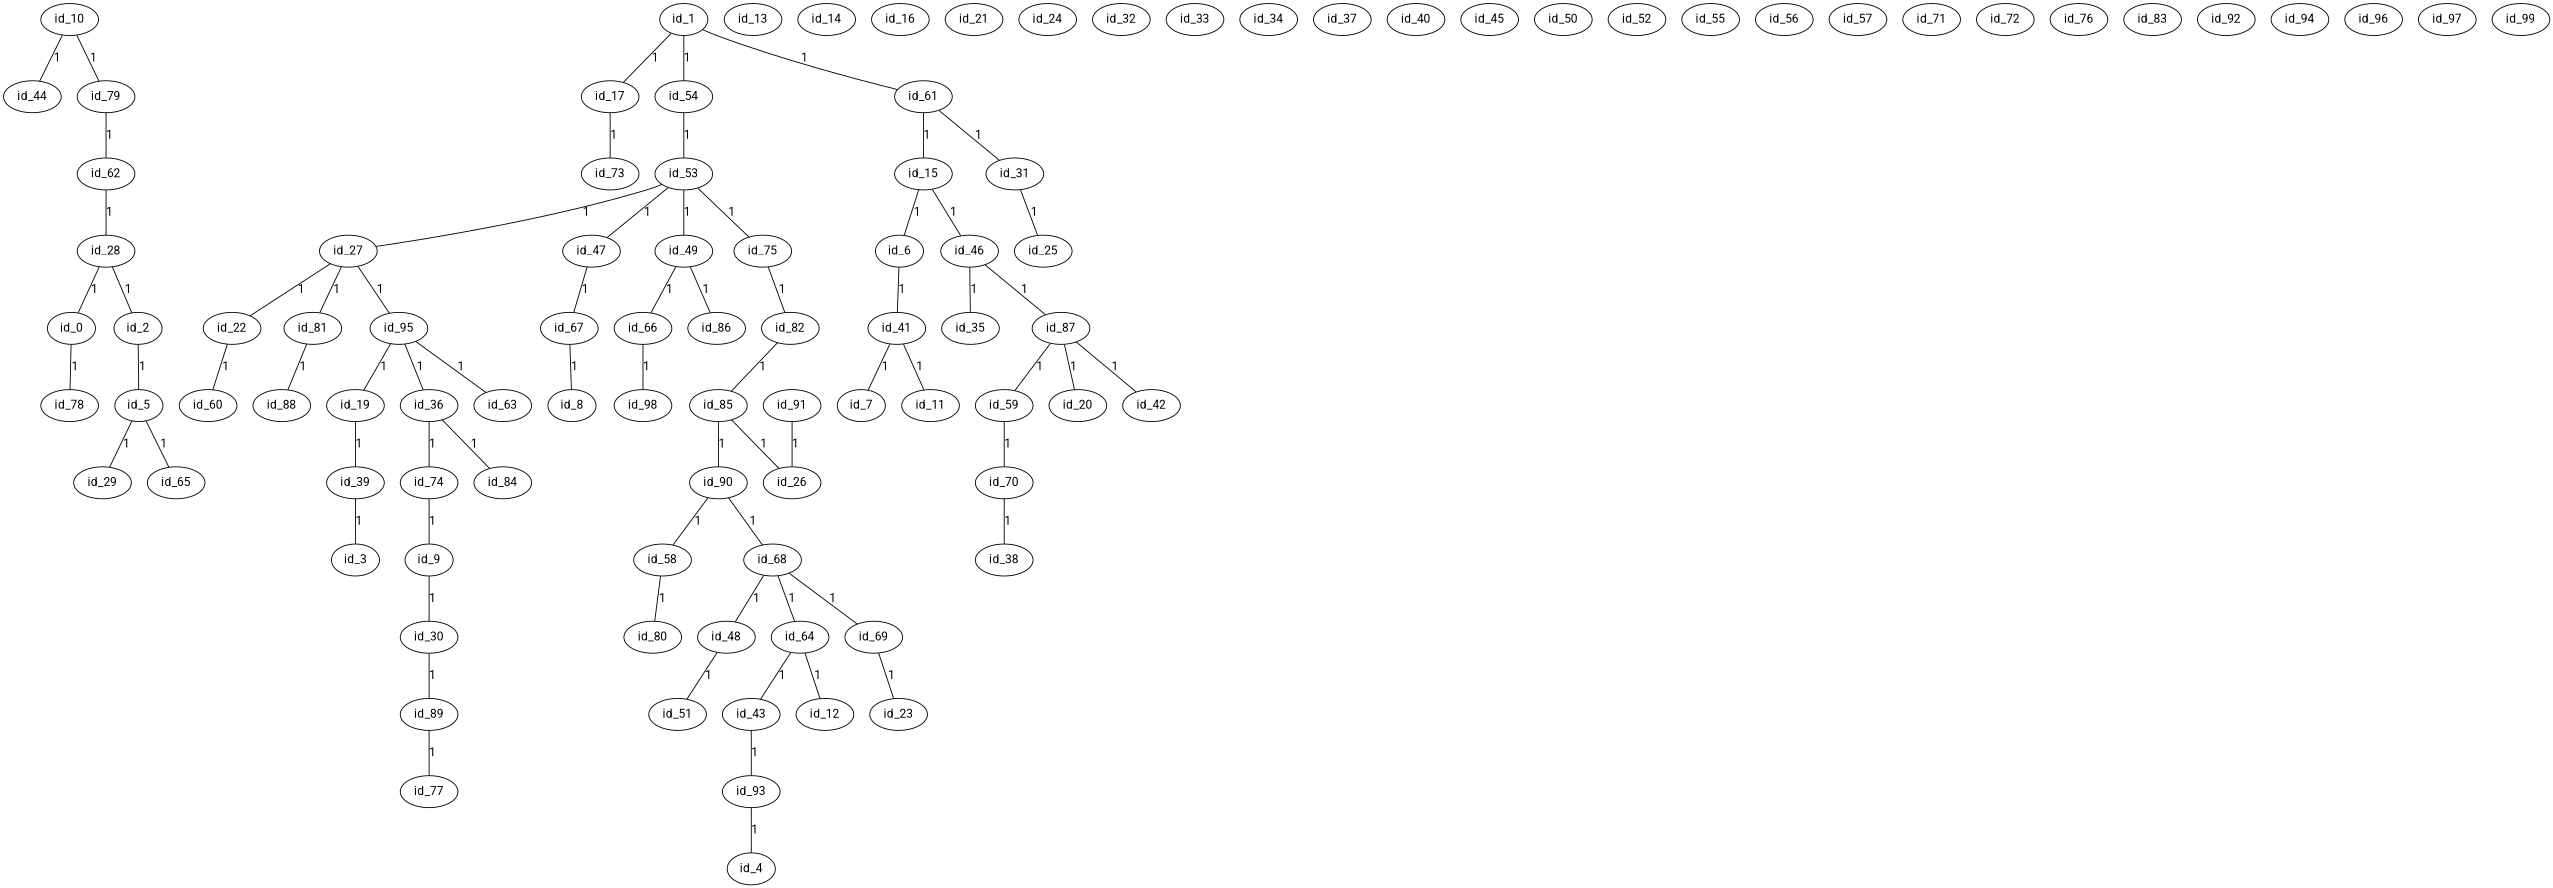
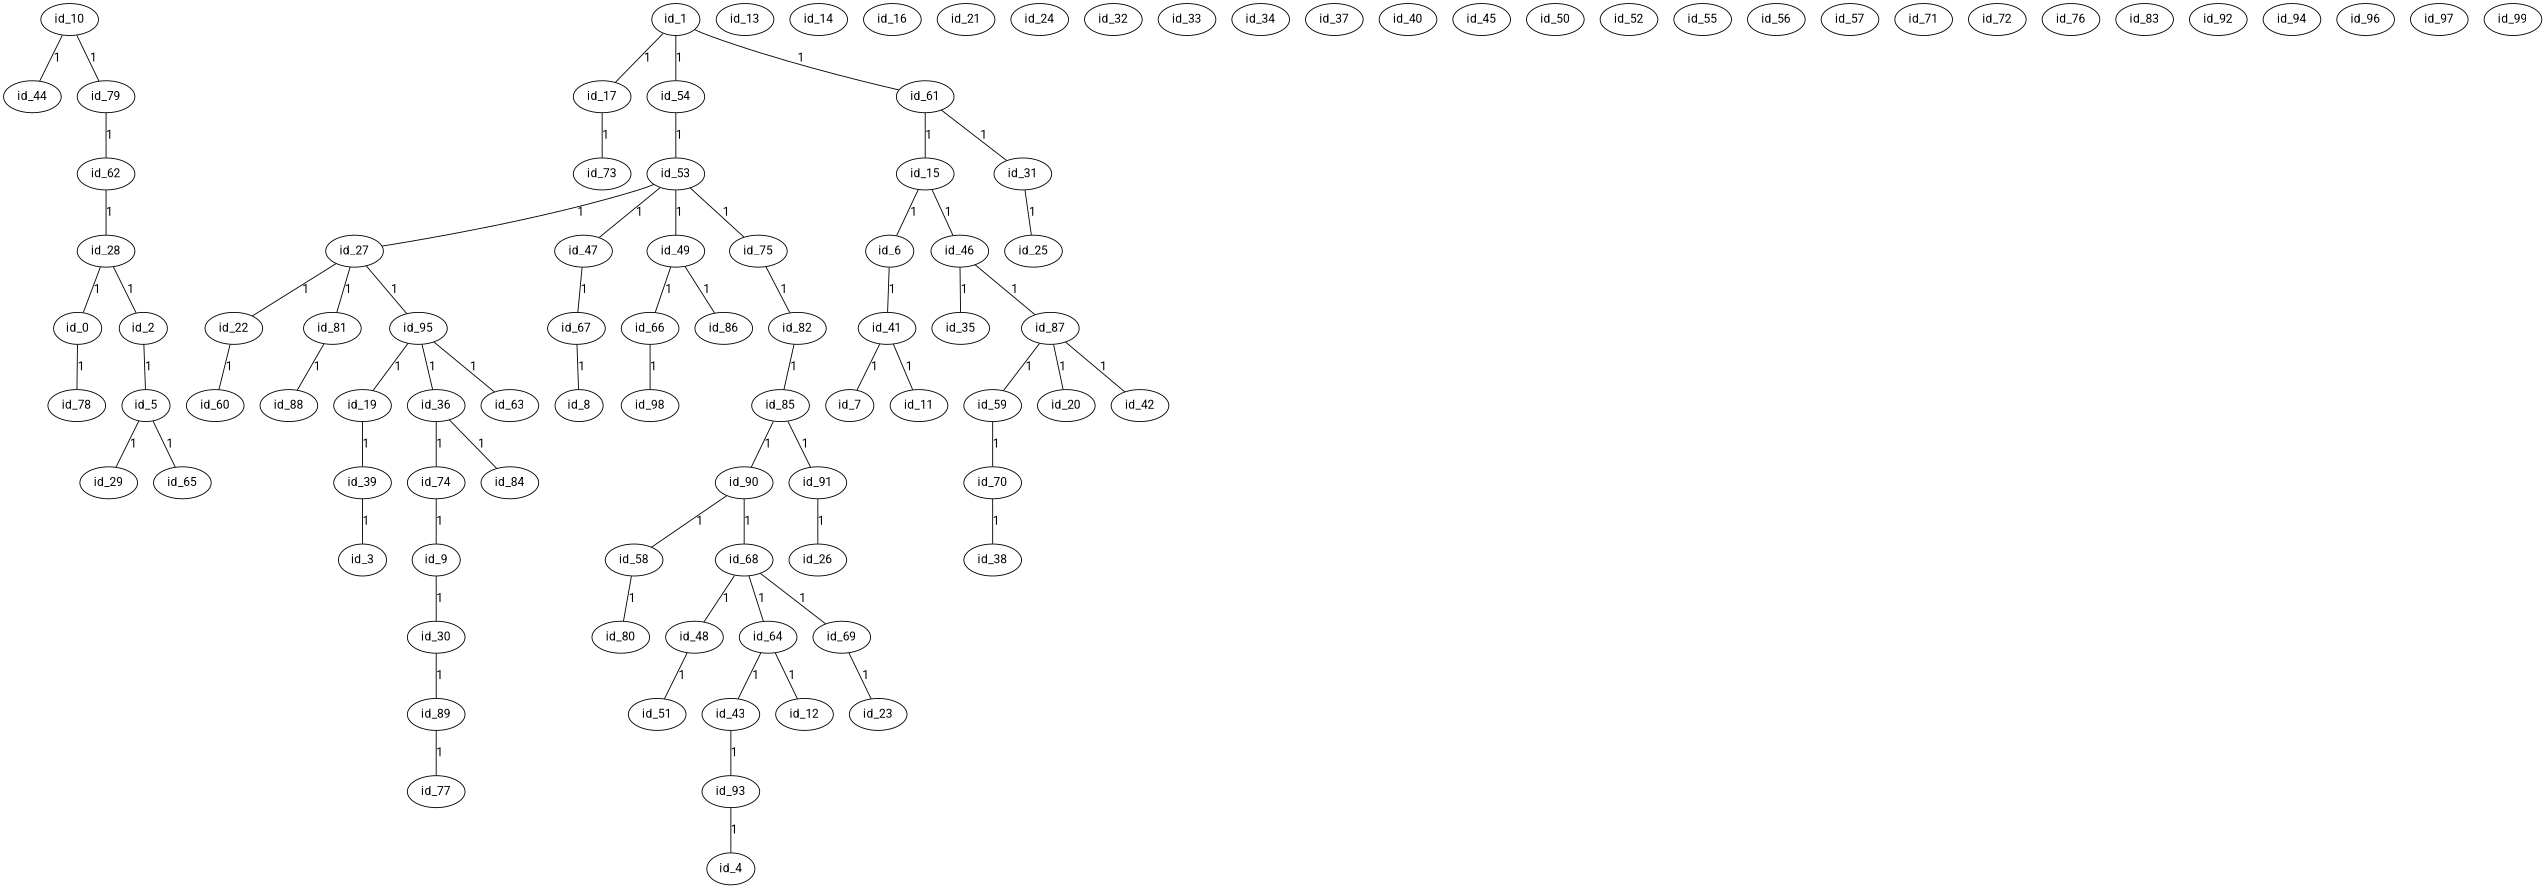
(755, 444) -> (799, 444)
